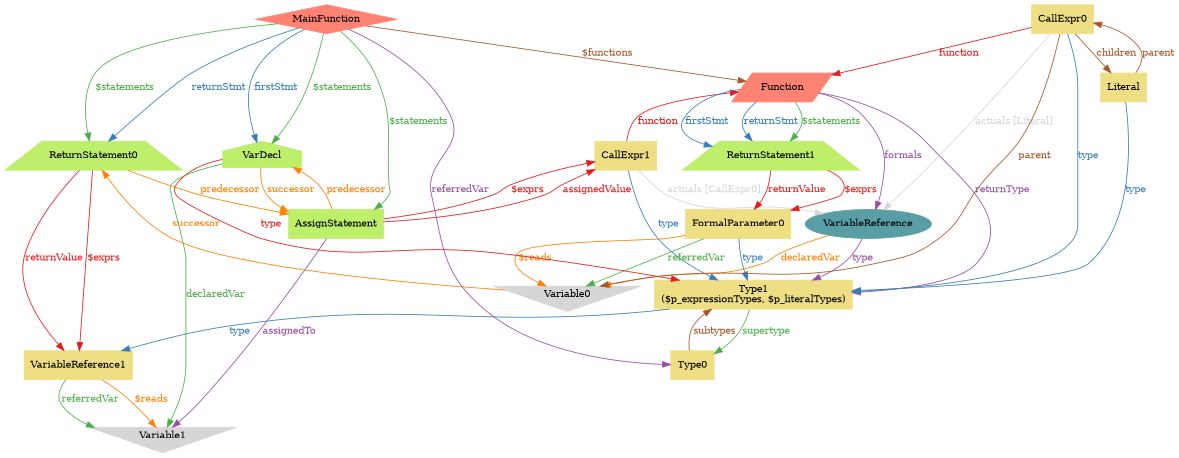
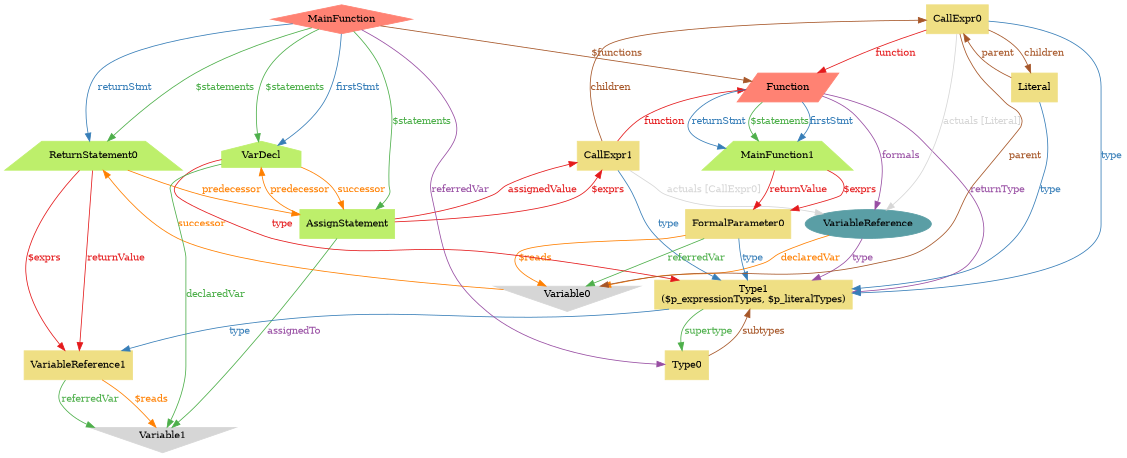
none -> (711, 28)
(771, 156) -> (778, 156)
(257, 334) -> (261, 333)
